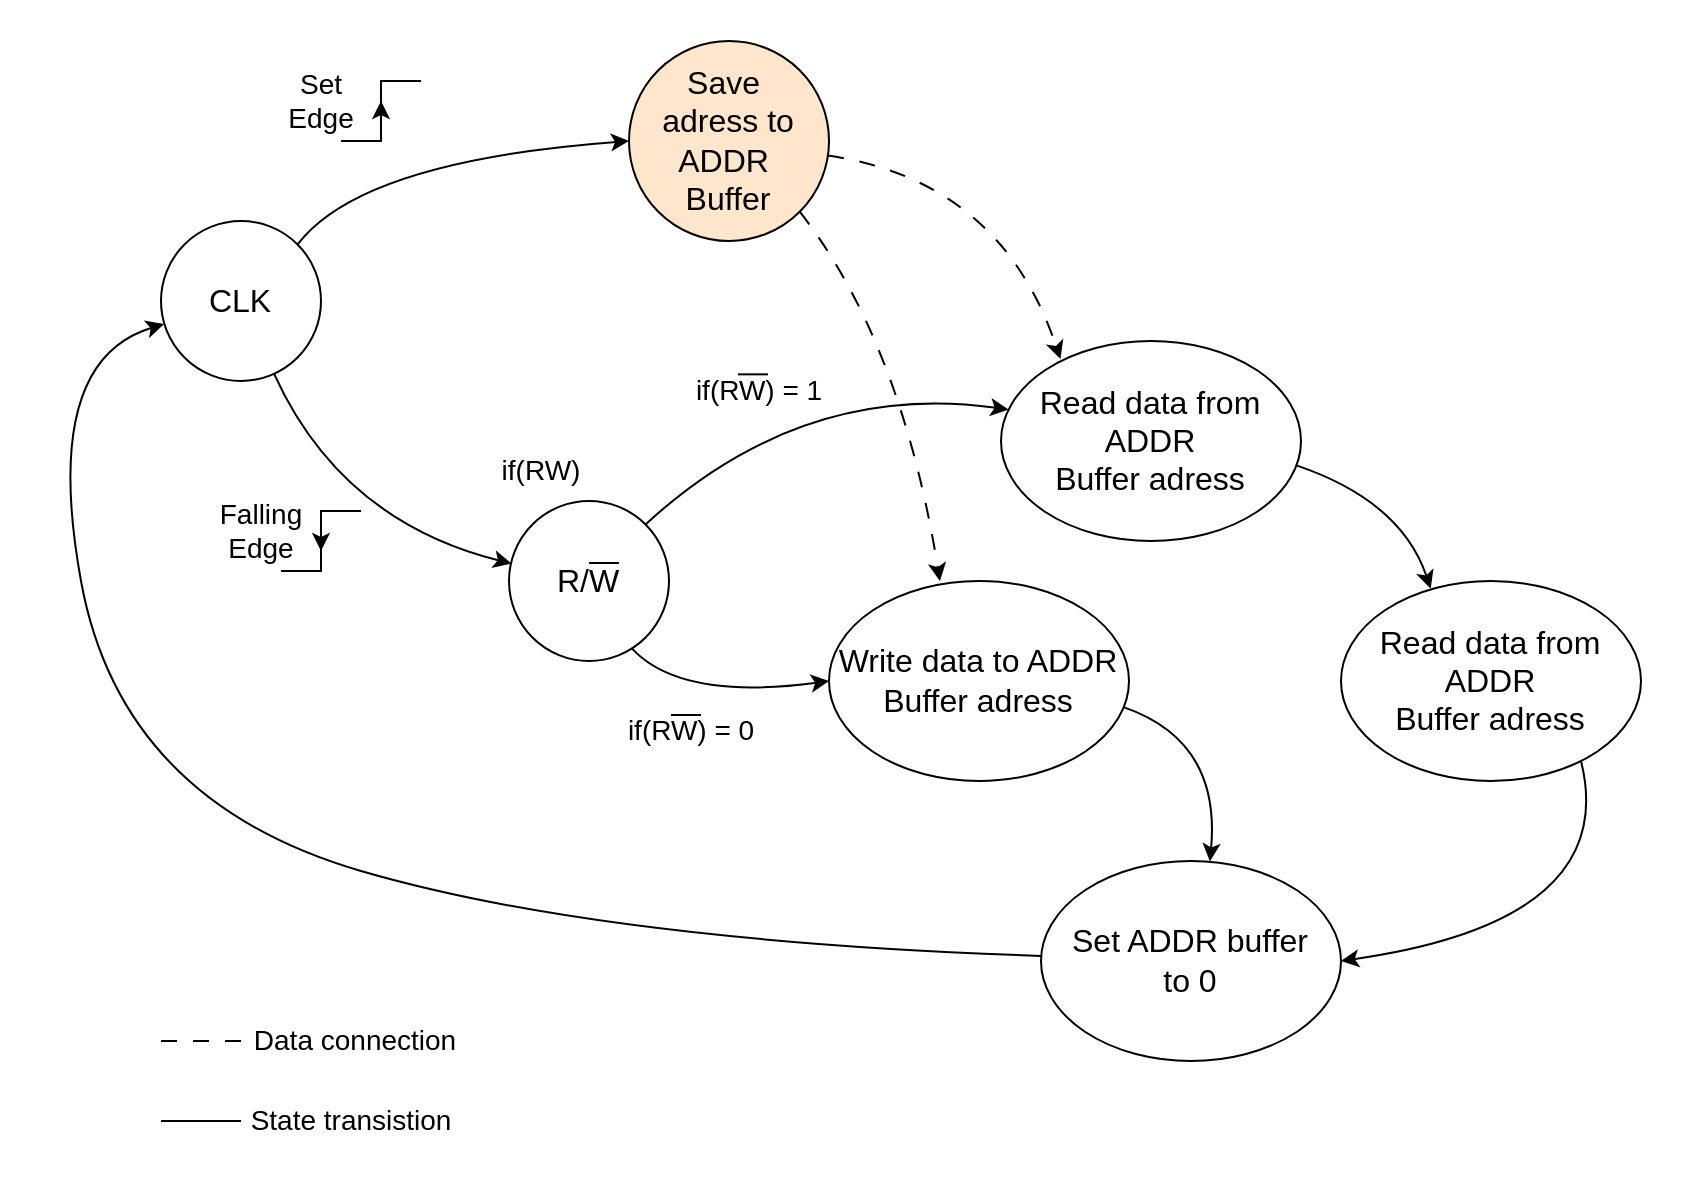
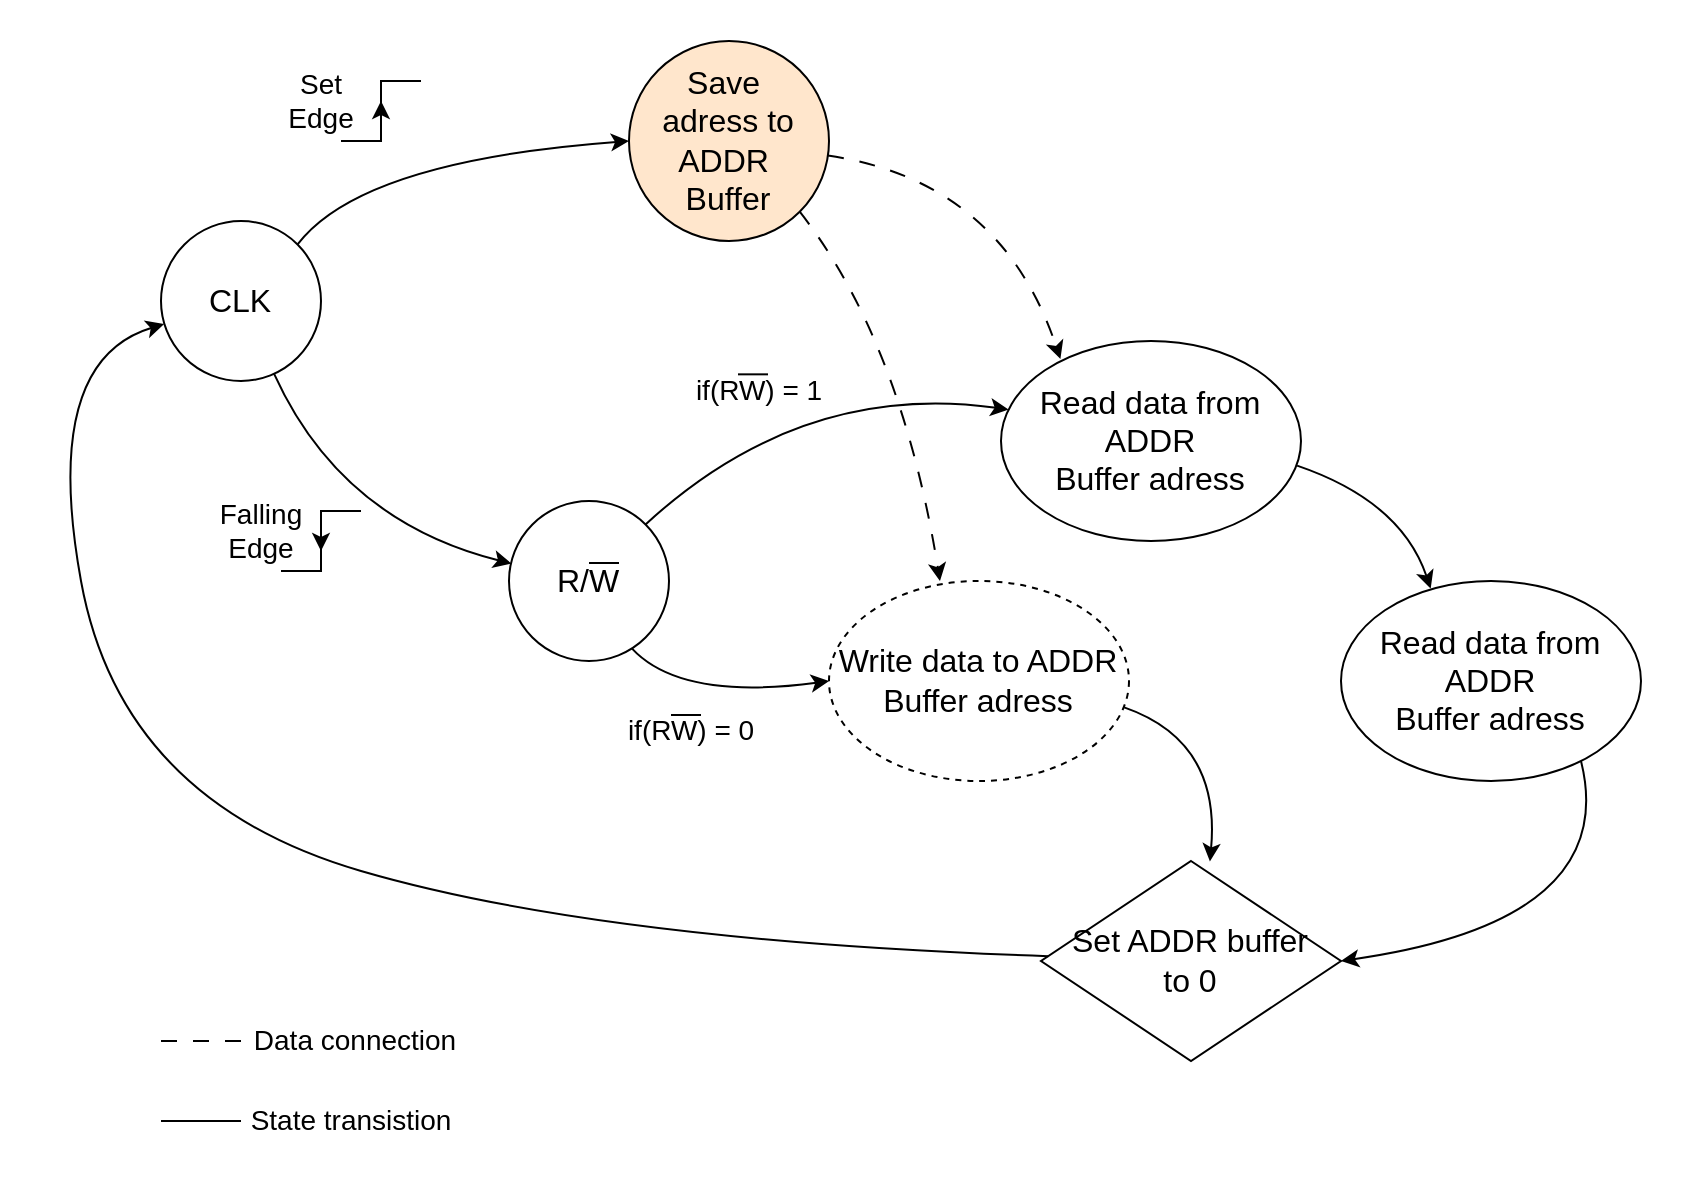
(541, 471) -> none
(979, 681) -> (979, 681)
(1191, 961) -> (1191, 961)
